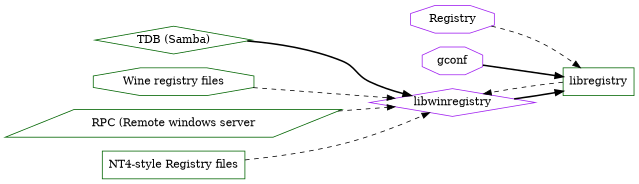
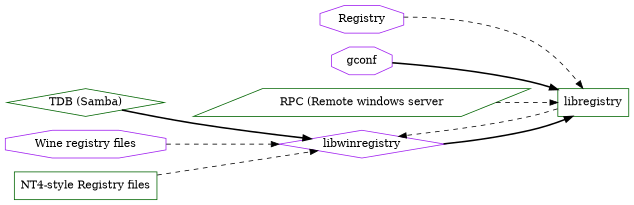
(174, 82) -> (86, 144)
(363, 109) -> (523, 103)
